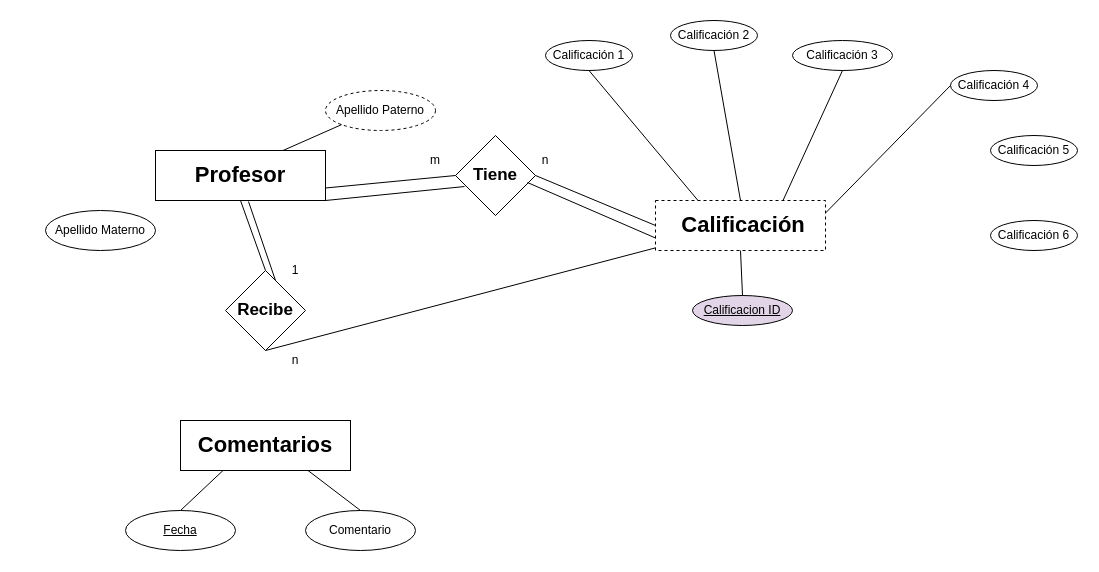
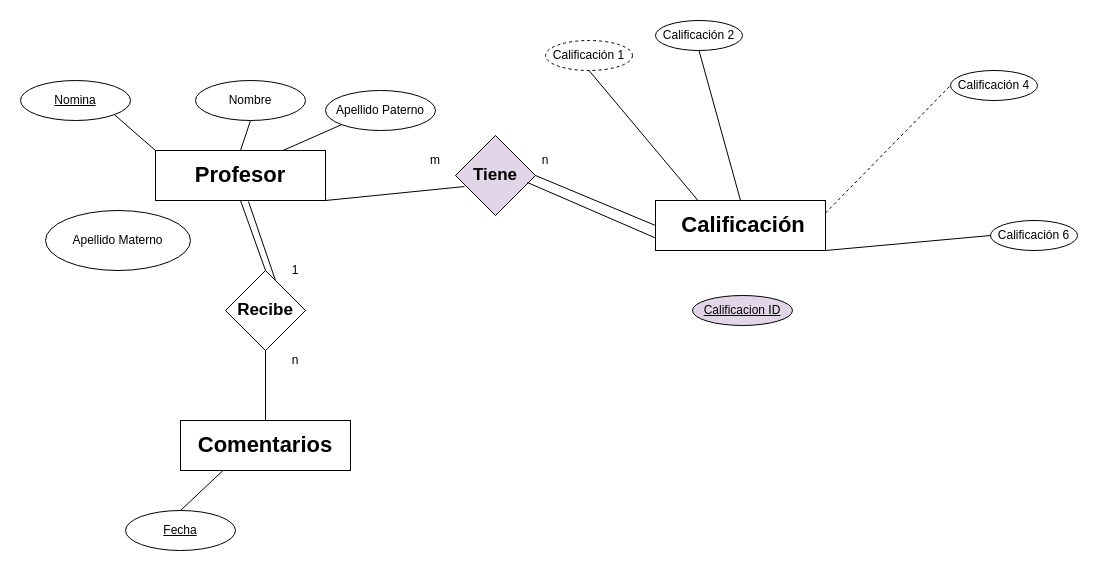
(714, 36) -> (699, 36)
(589, 56) -> (589, 56)
(843, 56) -> none
none -> (76, 101)
none -> (251, 101)
(381, 111) -> (381, 111)
none -> (135, 133)
none -> (246, 135)
(813, 136) -> none
(888, 149) -> (888, 149)
(1034, 151) -> none
(496, 176) -> (496, 176)
(391, 182) -> none
(741, 226) -> (741, 226)
(101, 231) -> (118, 241)
none -> (908, 243)
(741, 273) -> none
(460, 299) -> (266, 386)
(334, 491) -> none
(361, 531) -> none
